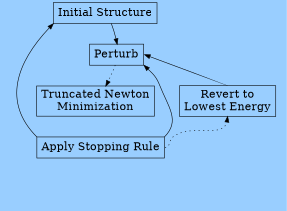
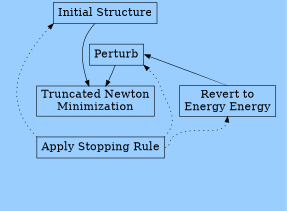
(114, 31) -> (83, 51)
(112, 73) -> (112, 73)
(18, 81) -> (18, 81)
(228, 101) -> (228, 101)
(167, 102) -> (167, 102)
